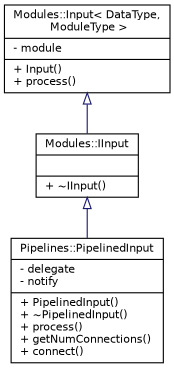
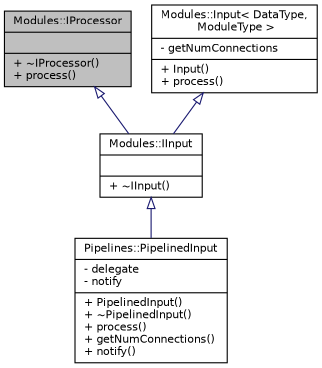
(38, 48) -> (219, 48)
none -> (68, 49)
(52, 352) -> (110, 352)
